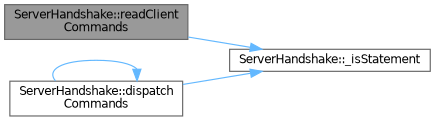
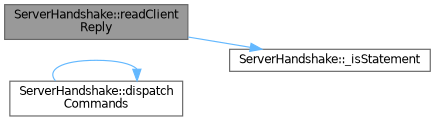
(96, 22) -> (96, 22)
(217, 79) -> none
